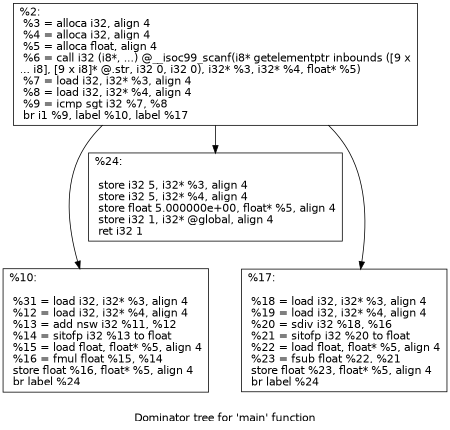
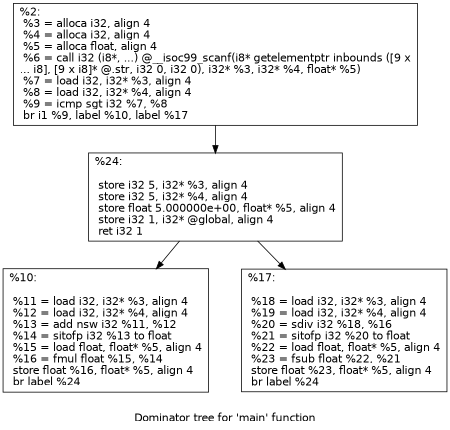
(70, 189) -> (170, 252)
(362, 189) -> (269, 252)
(99, 302) -> (99, 302)
